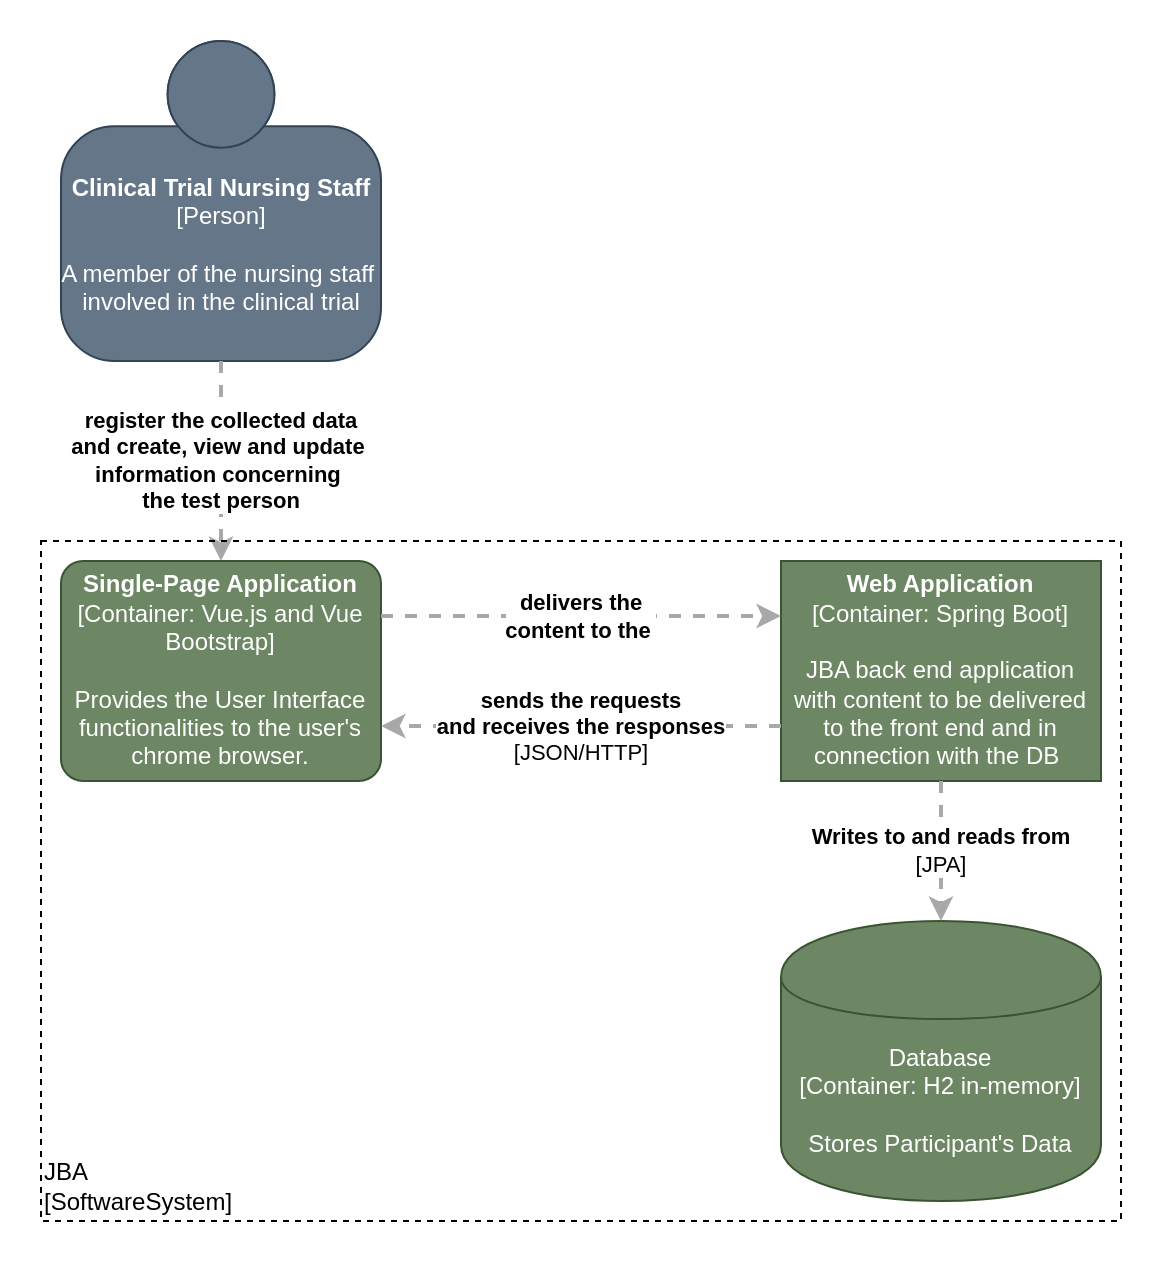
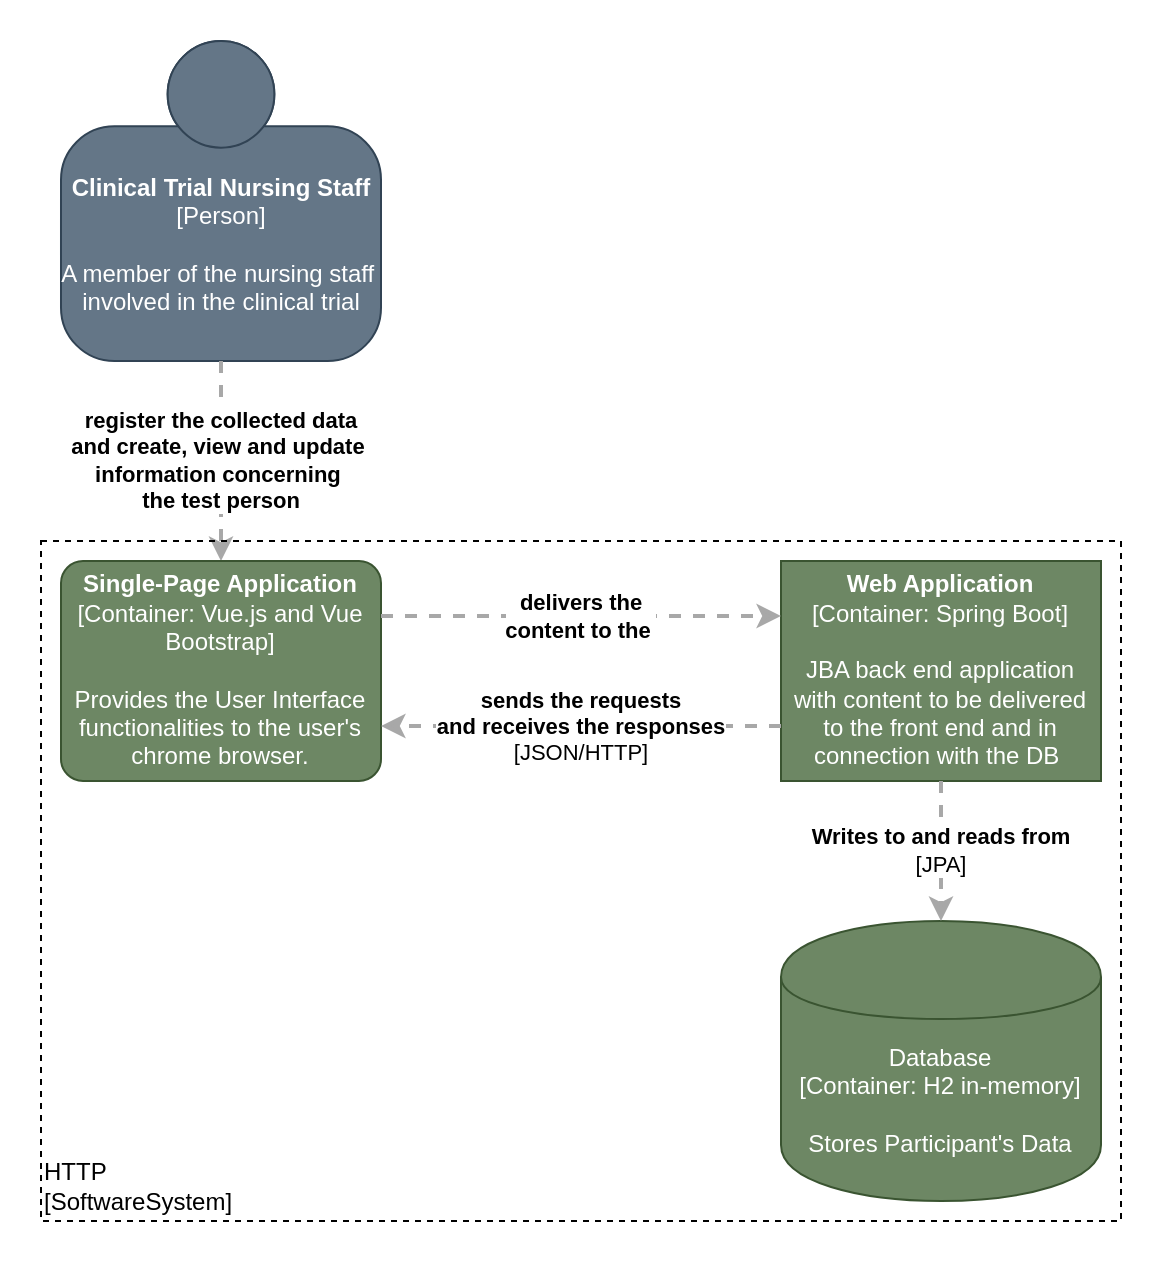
(153, 1186) -> (153, 1186)
